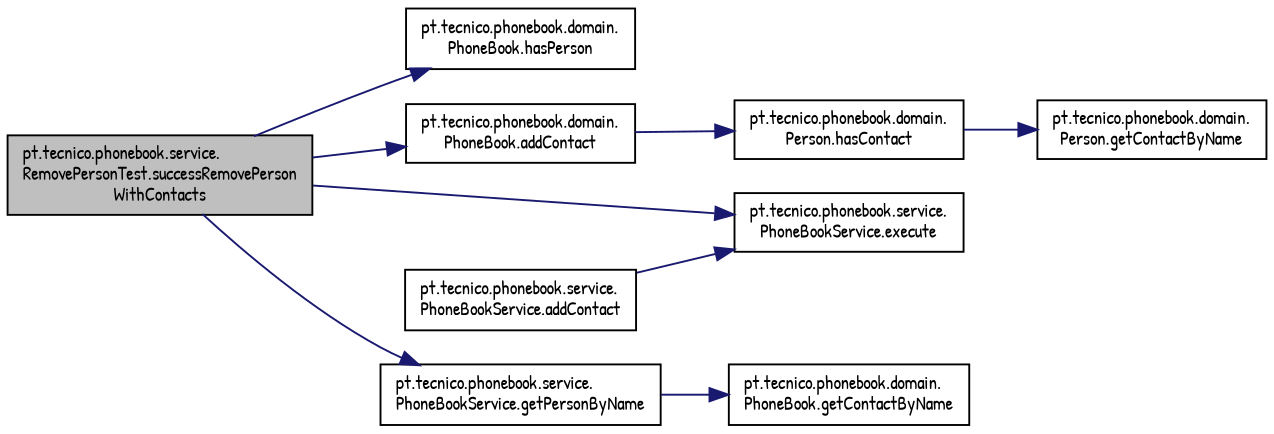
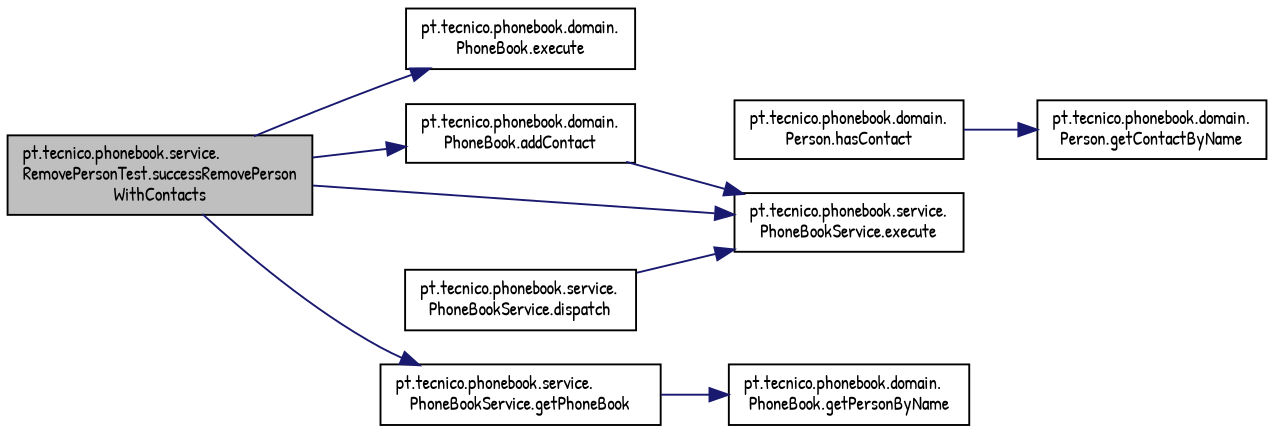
(521, 39) -> (521, 39)
(675, 132) -> (675, 175)
(521, 300) -> (521, 300)
(521, 395) -> (521, 395)
(849, 395) -> (849, 395)
